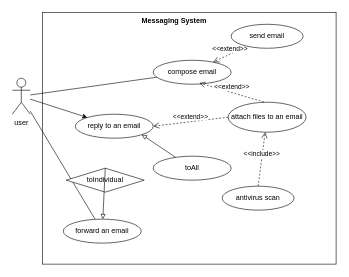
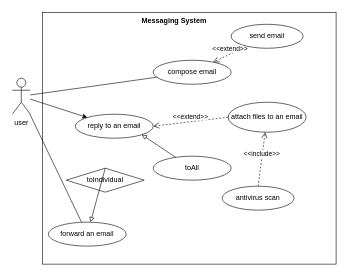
(233, 93) -> none
(102, 231) -> (87, 234)
